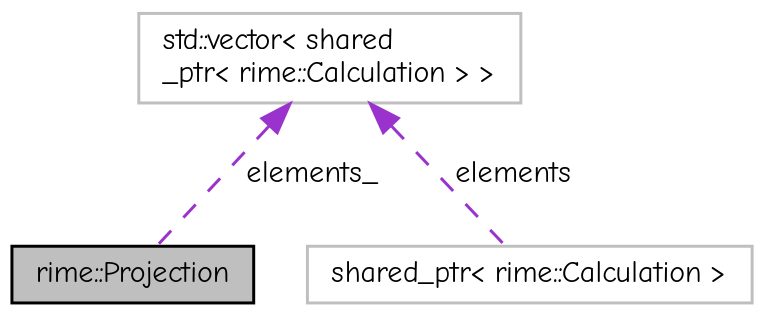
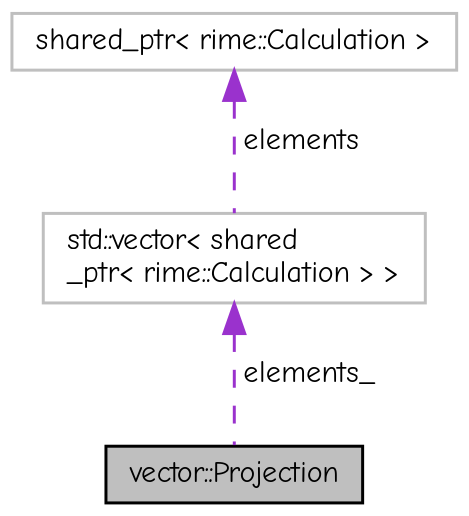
(448, 186) -> (234, 157)
(133, 275) -> (234, 475)
